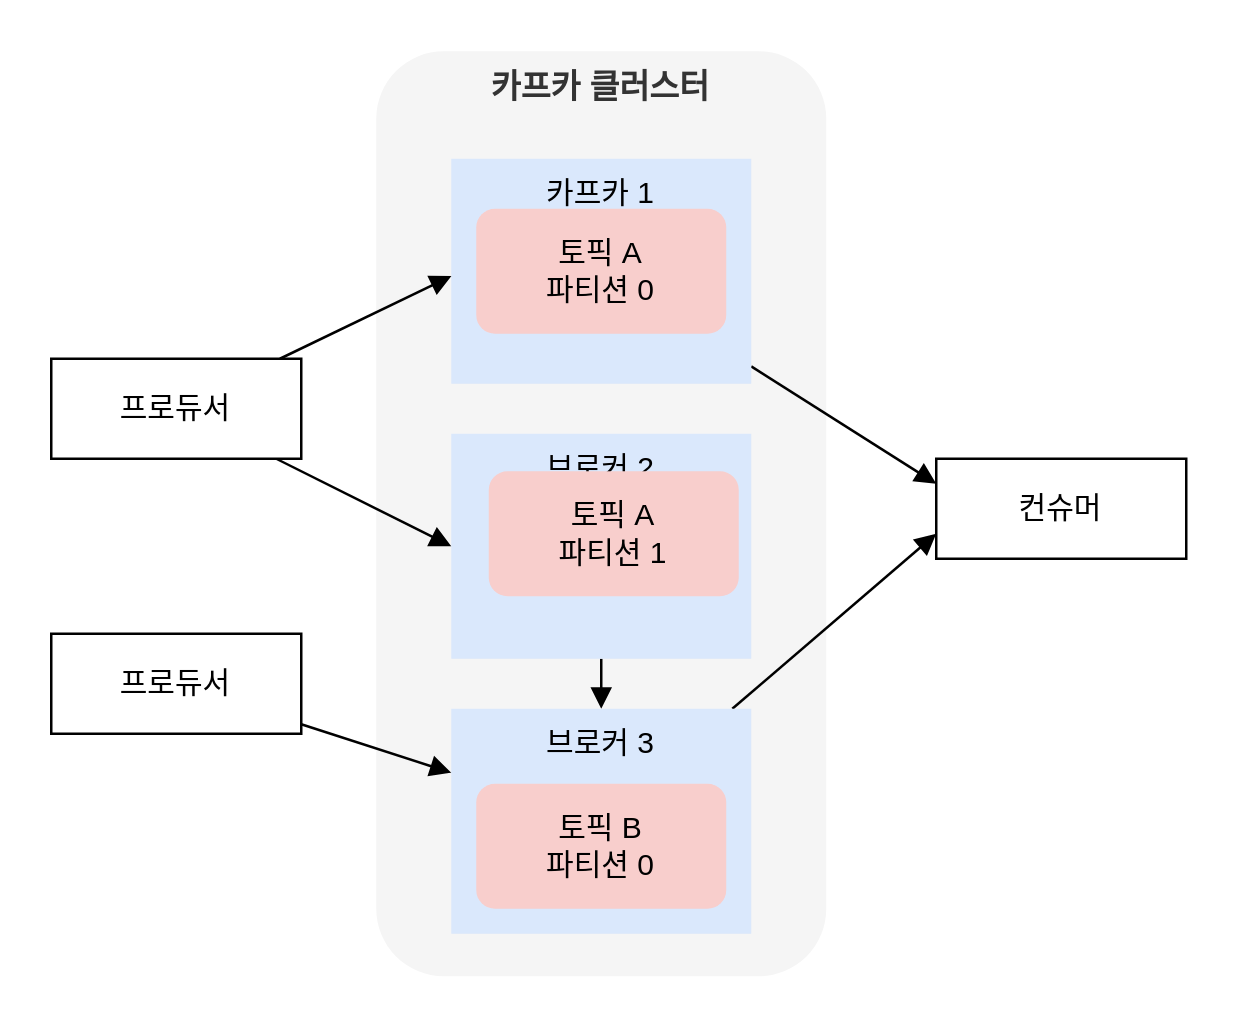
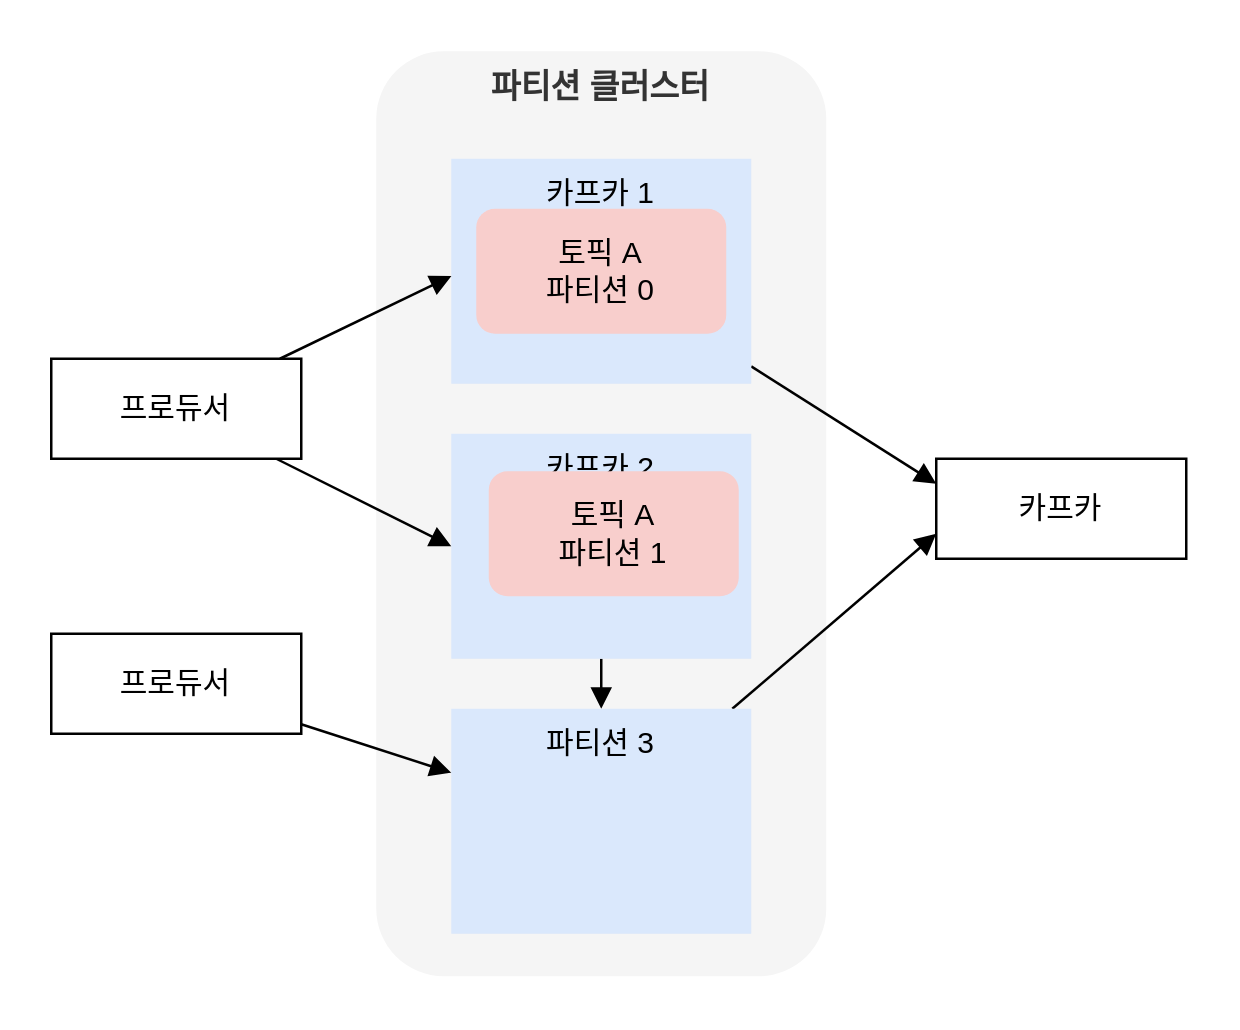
(601, 88) -> (601, 88)
(601, 469) -> (601, 469)
(1061, 509) -> (1061, 509)
(601, 744) -> (601, 744)
(601, 846) -> none
